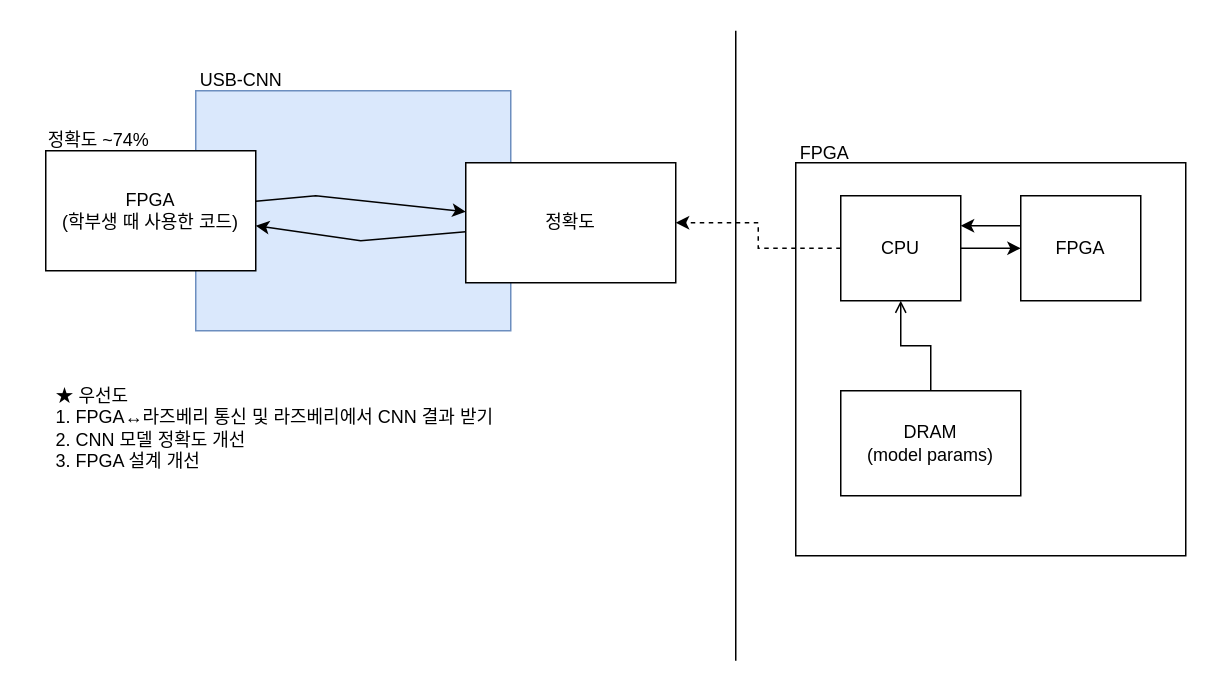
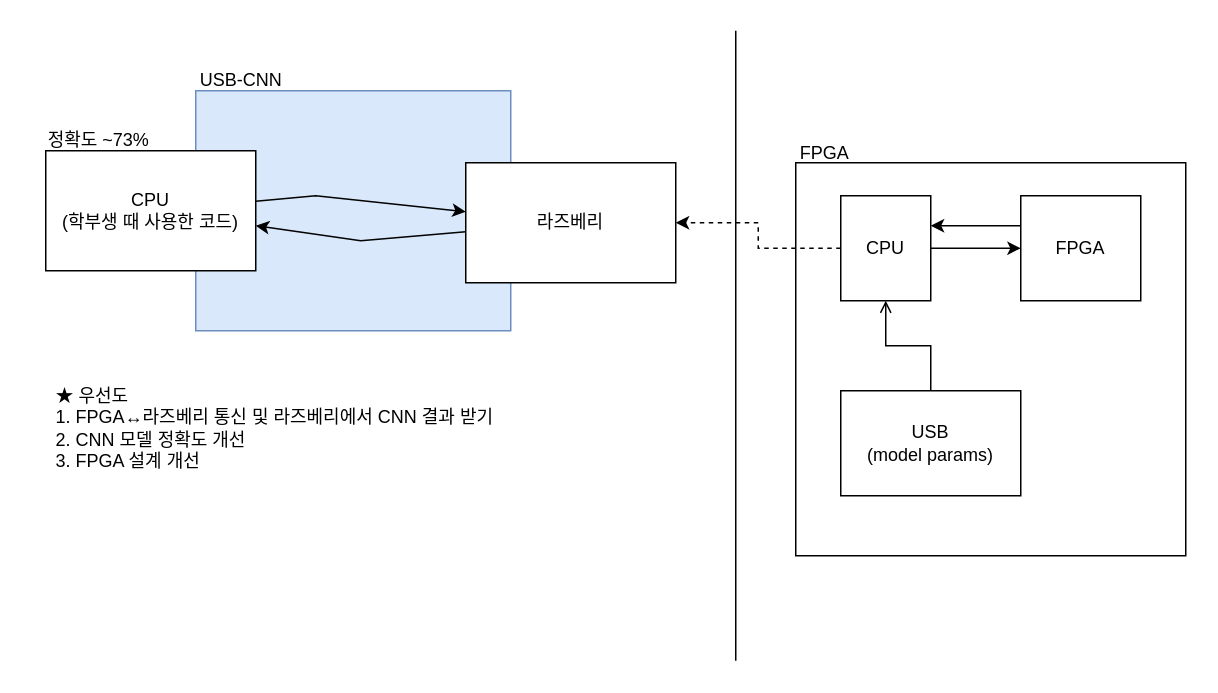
(99, 140) -> (99, 140)
(151, 211) -> (151, 211)
(571, 223) -> (571, 223)
(901, 248) -> (886, 248)
(931, 443) -> (931, 443)
